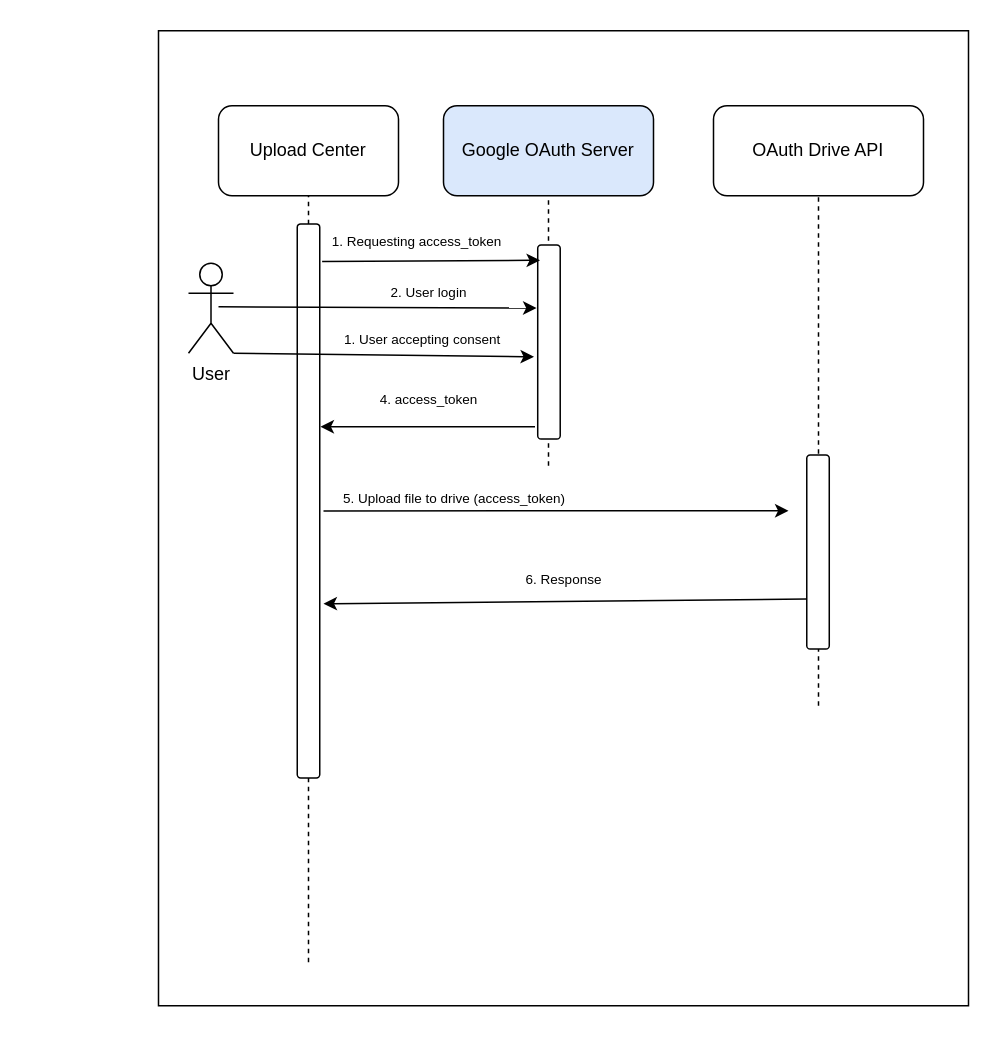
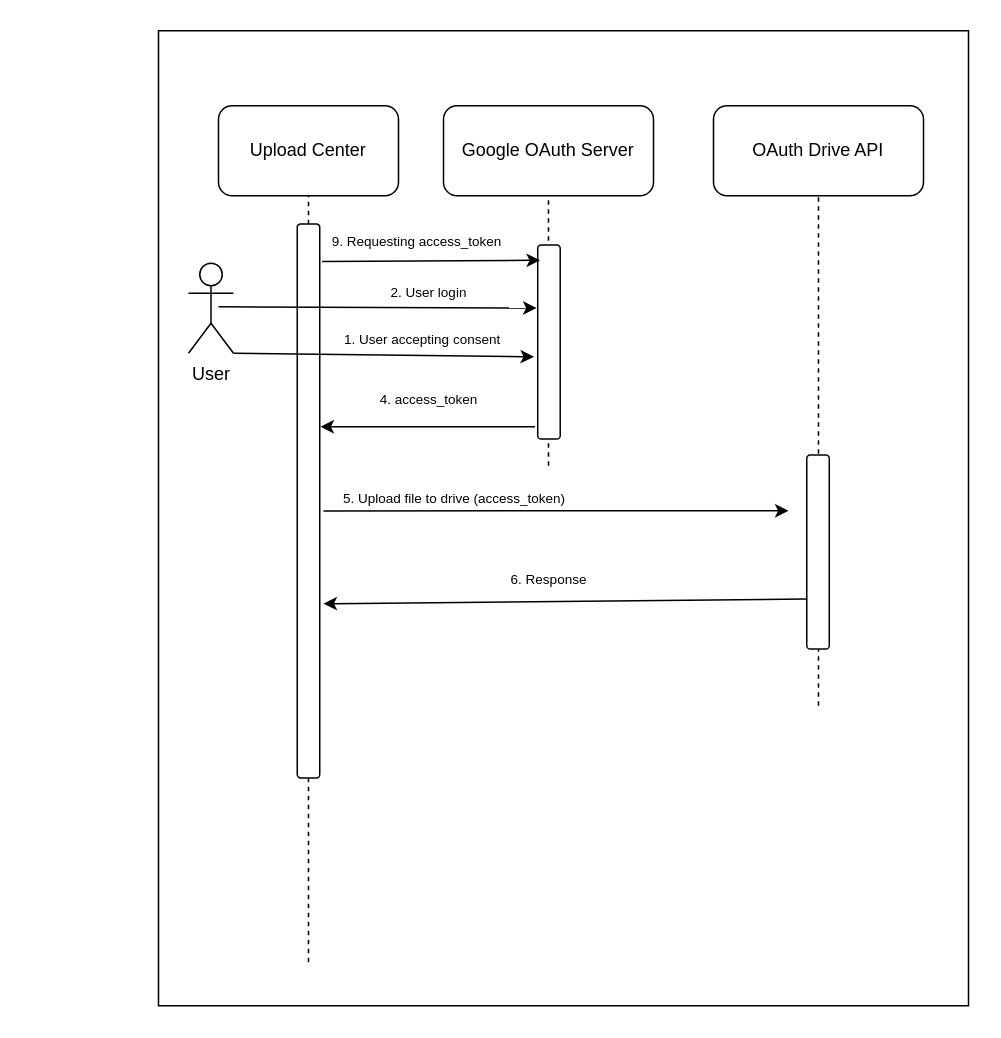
(548, 151) -> (548, 151)
(417, 241) -> (417, 241)
(564, 578) -> (549, 578)
